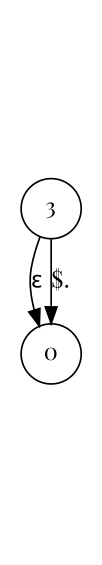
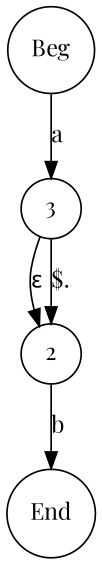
none -> (51, 50)
(51, 354) -> (51, 354)
none -> (51, 514)
